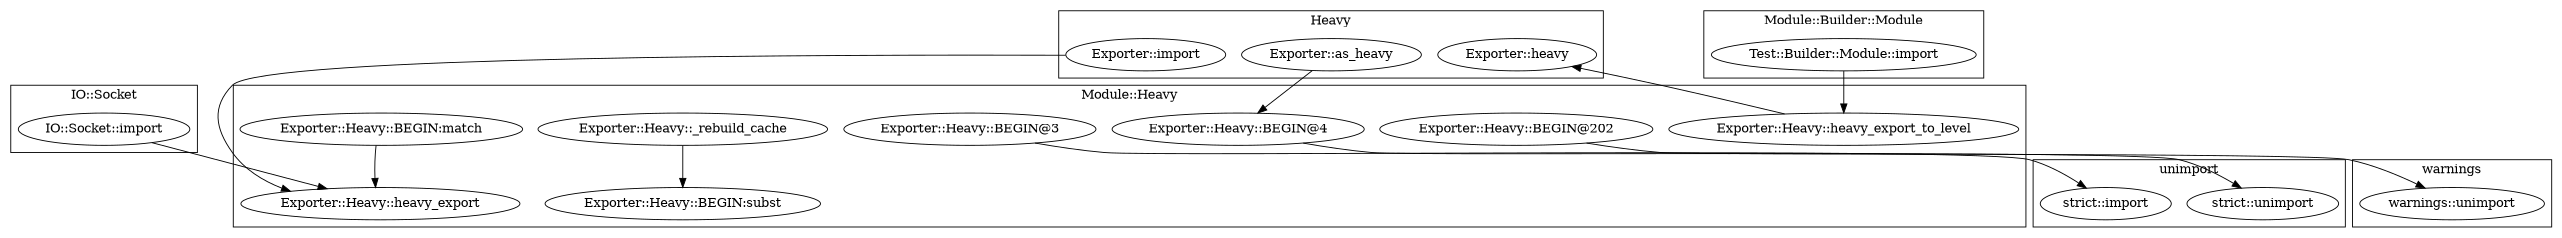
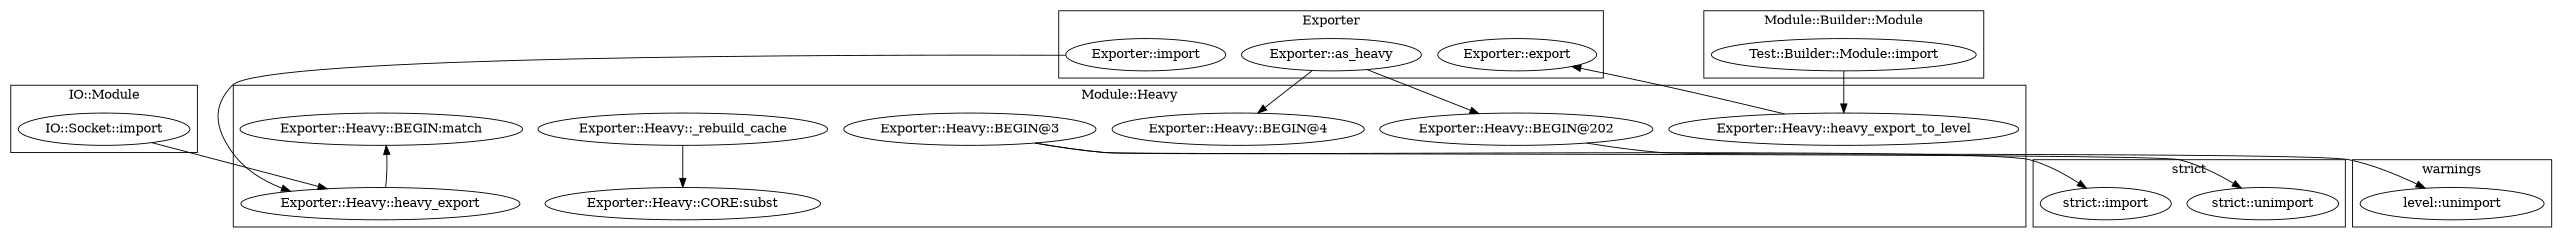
(1331, 21) -> (1331, 21)
(1517, 55) -> (1517, 55)
none -> (1421, 91)
(104, 96) -> (104, 96)
(1770, 154) -> (1636, 154)
(375, 162) -> (387, 171)
(2189, 170) -> (2189, 170)
(683, 204) -> (683, 204)
(2452, 204) -> (2452, 204)
